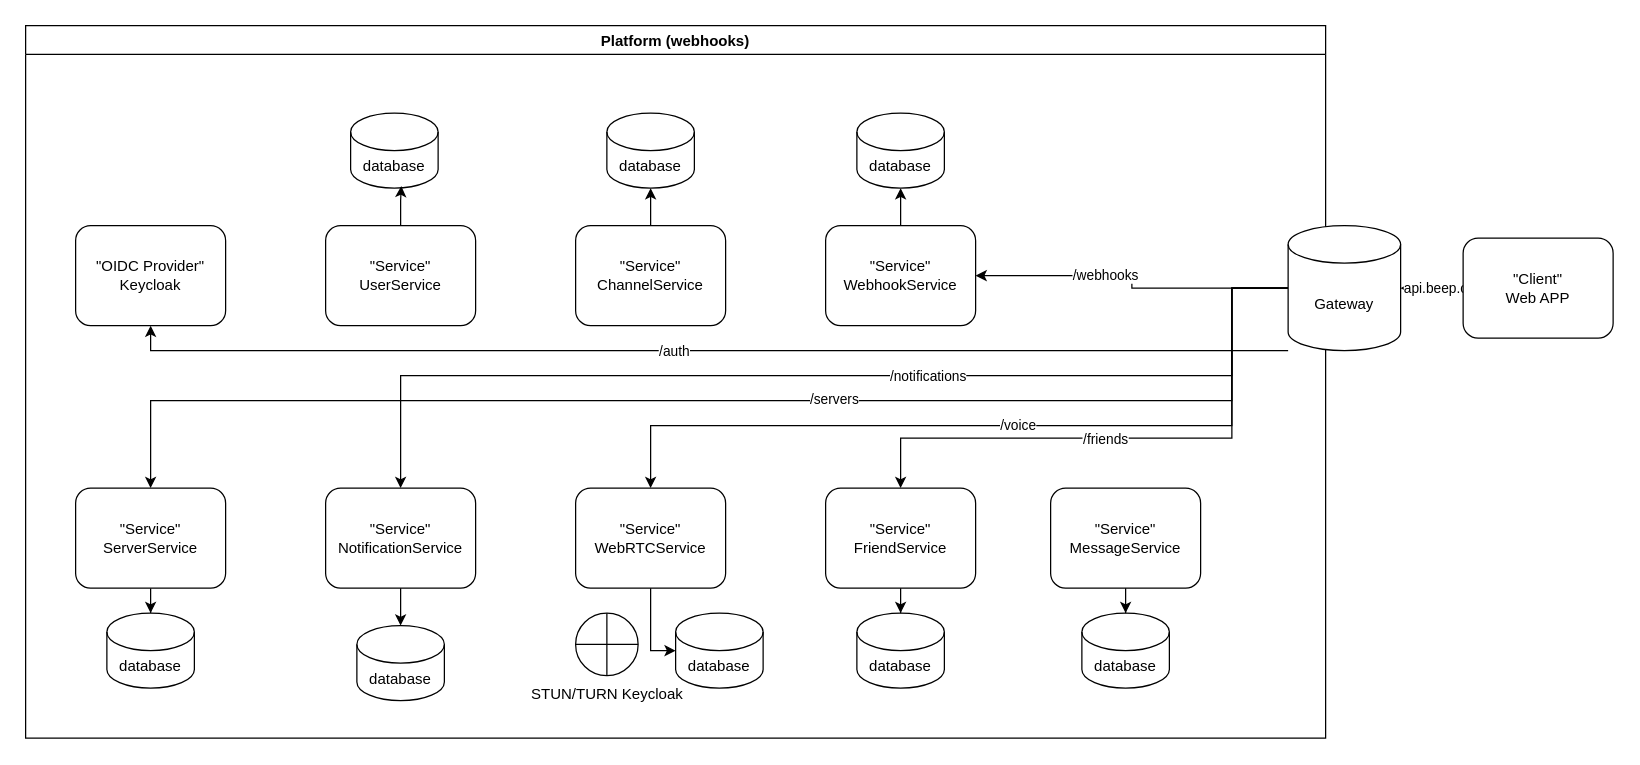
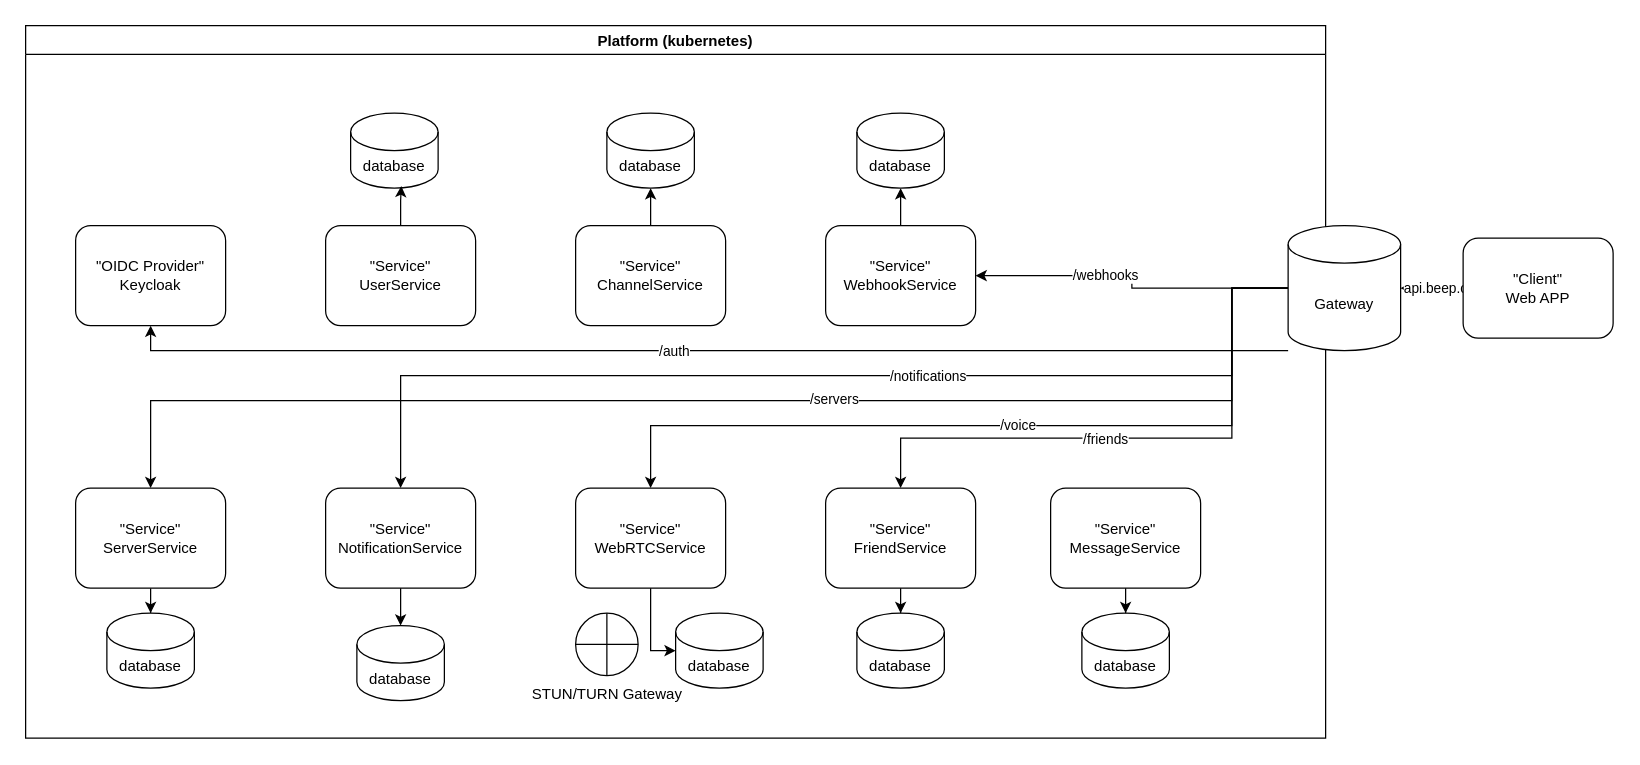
(675, 41) -> (675, 41)
(608, 694) -> (608, 694)
